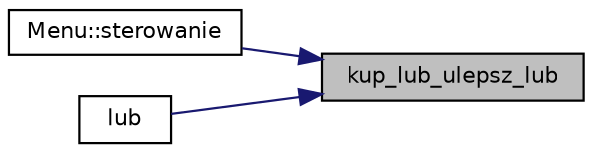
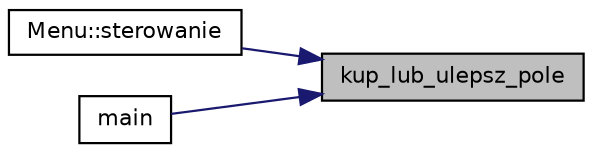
(453, 77) -> (453, 77)
(125, 120) -> (125, 120)
